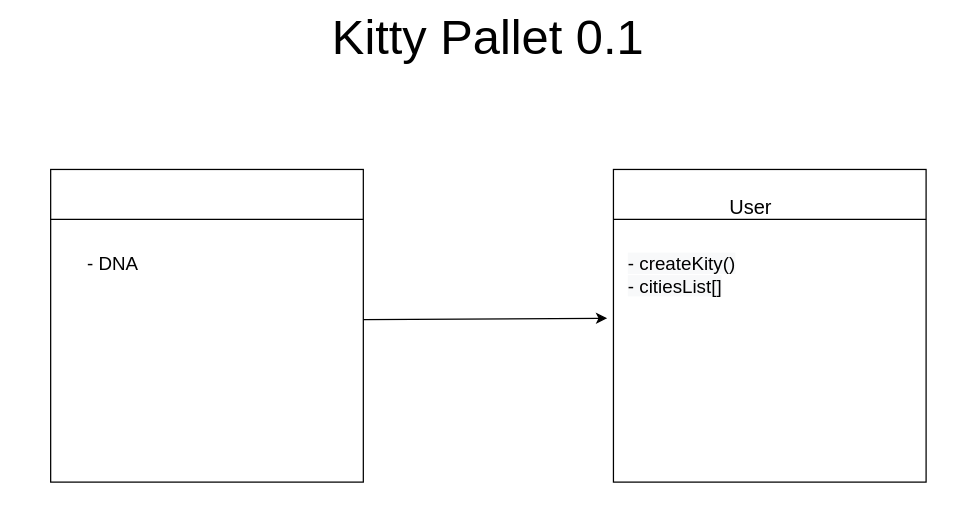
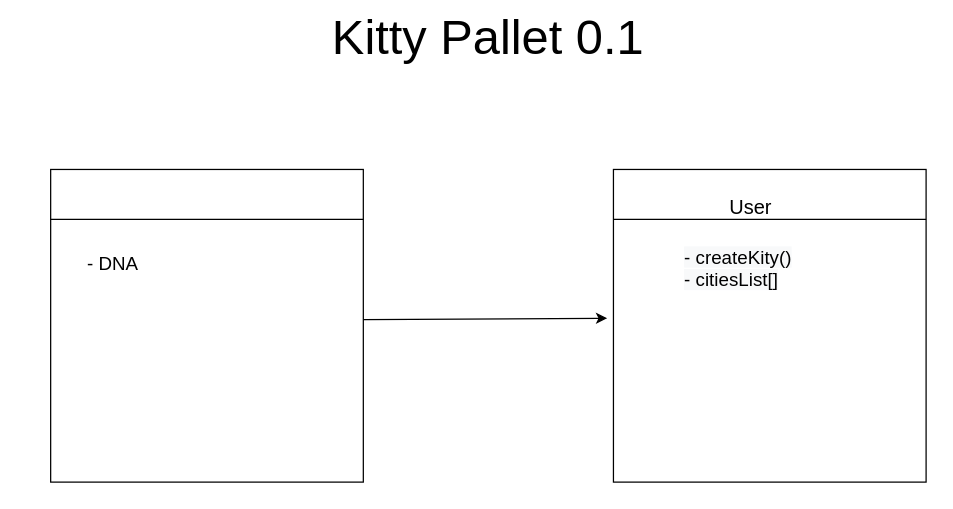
(732, 319) -> (788, 313)
